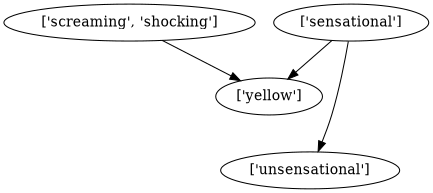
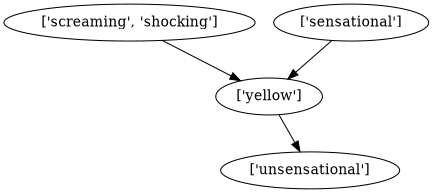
(338, 92) -> (287, 129)
